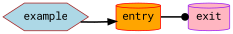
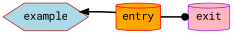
(94, 22) -> (102, 12)
